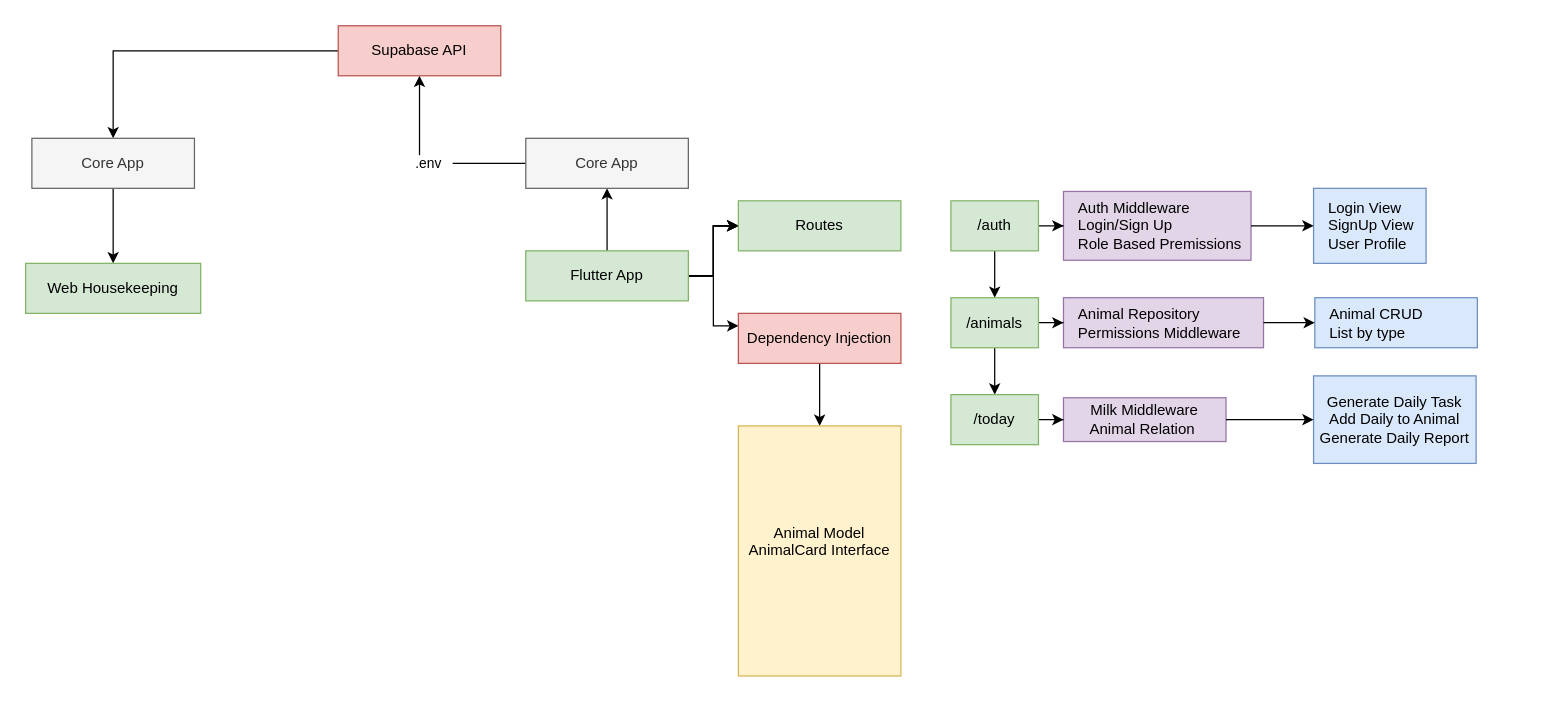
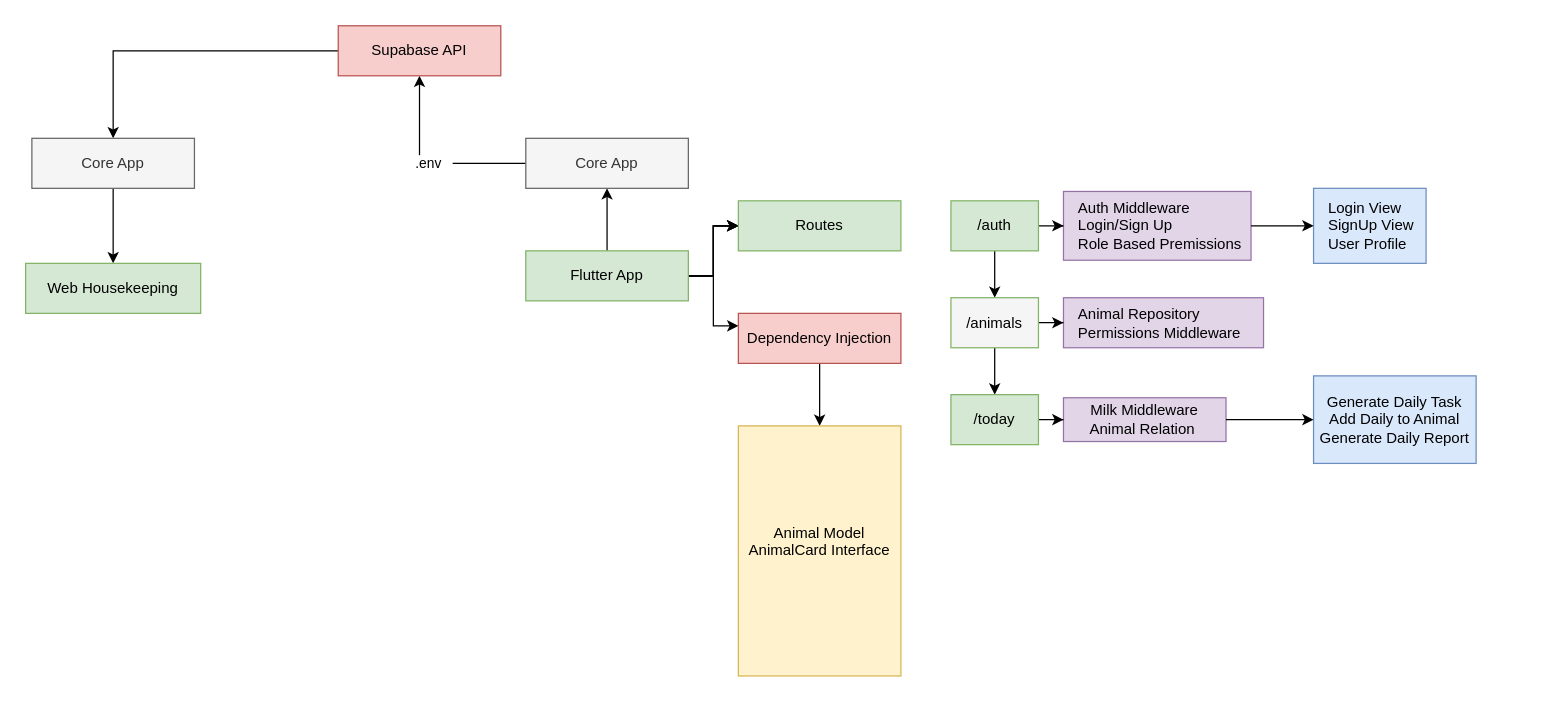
(994, 323) -> (994, 323)
(1284, 323) -> none
(1396, 323) -> none
